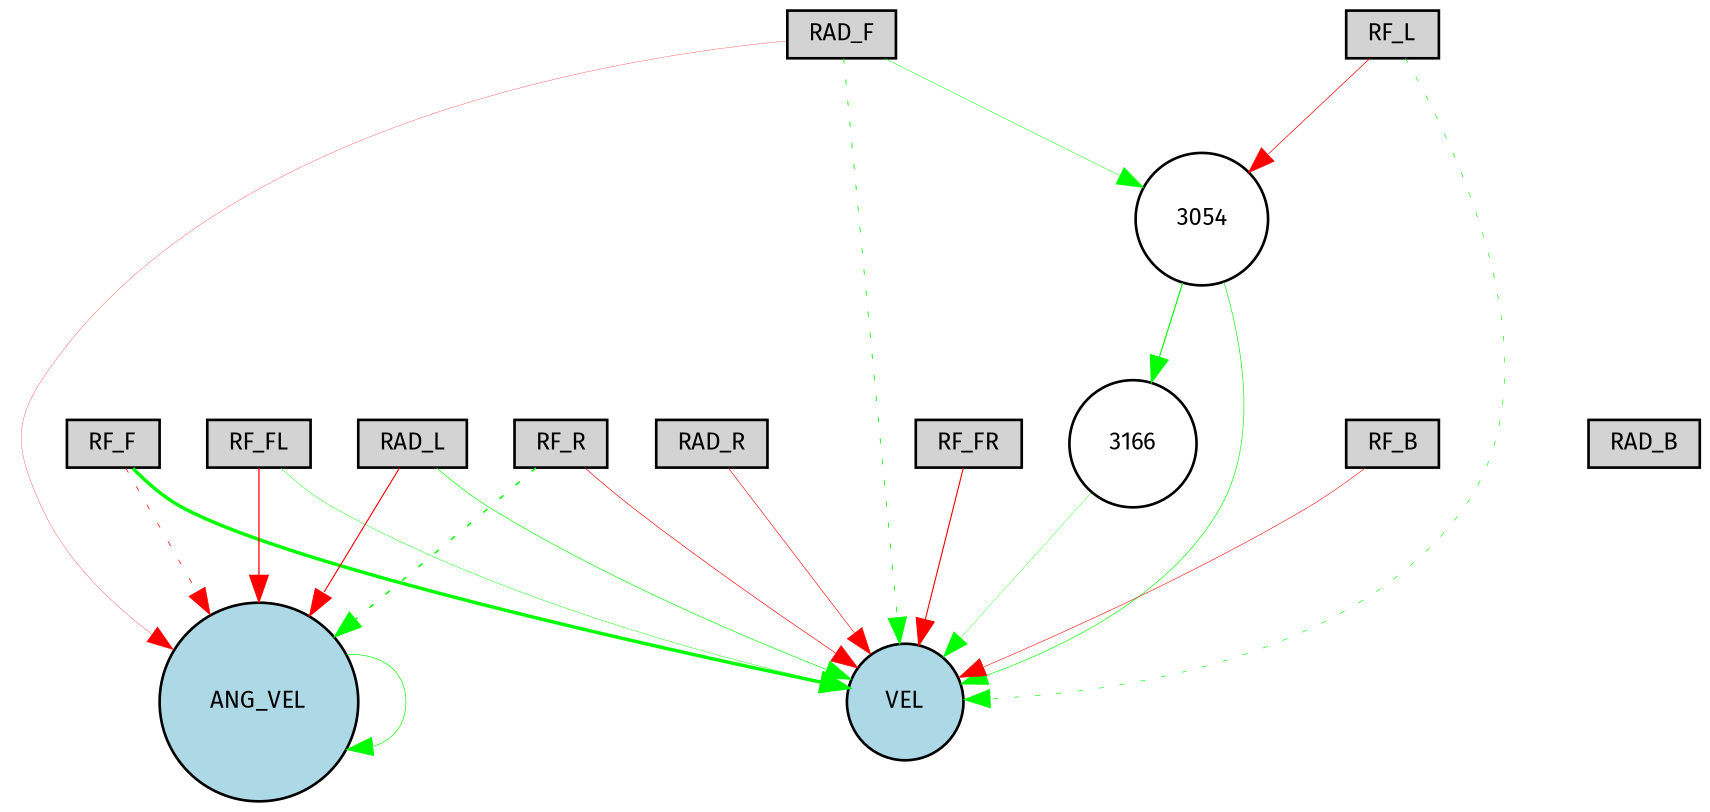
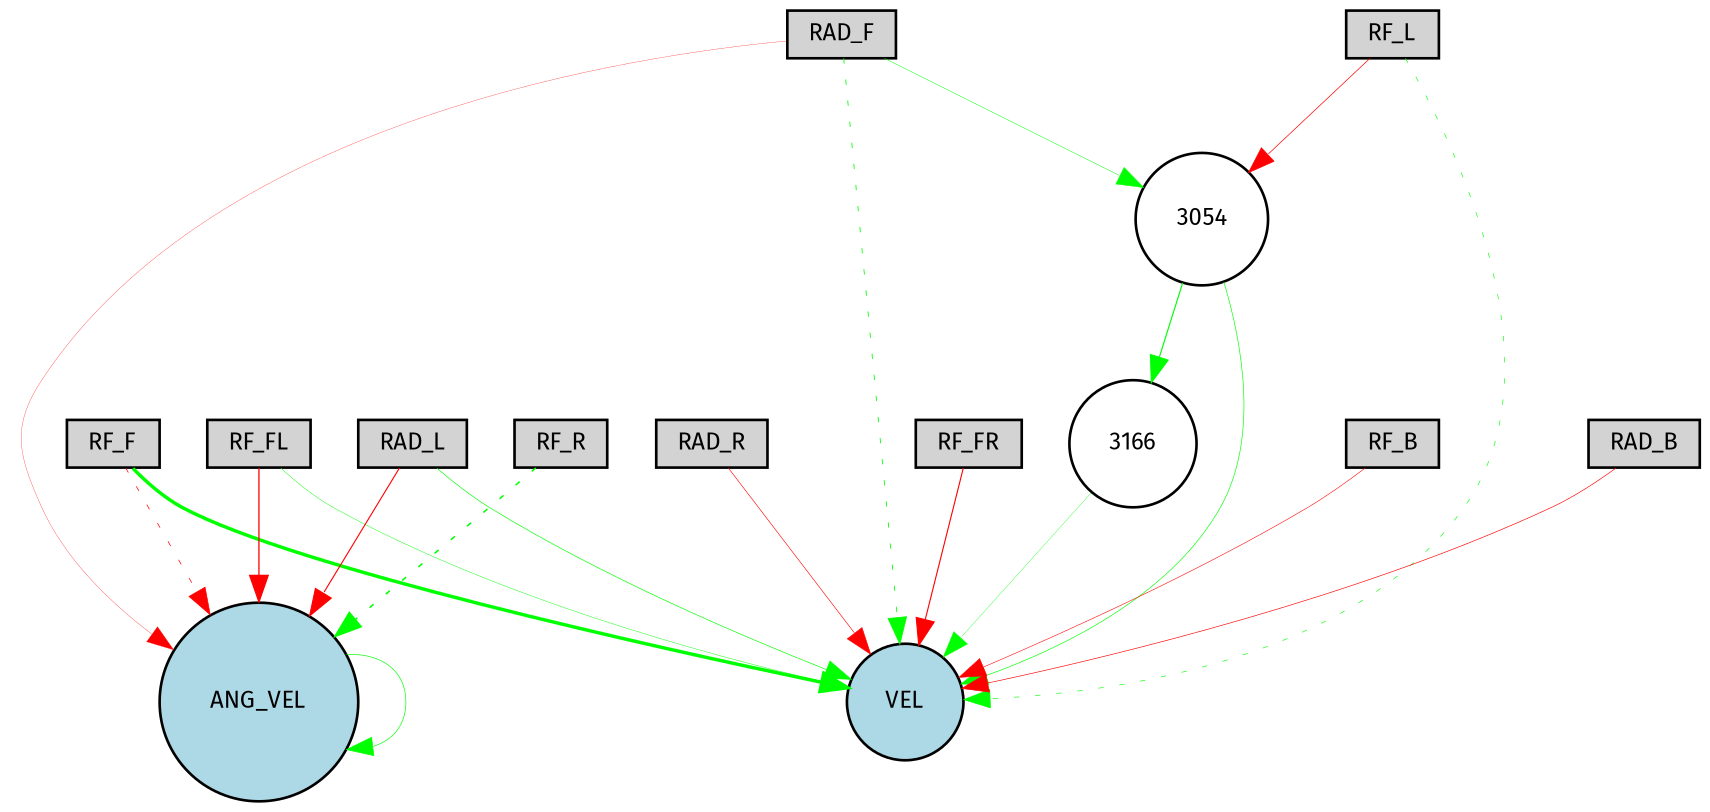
(708, 564) -> (1311, 599)
